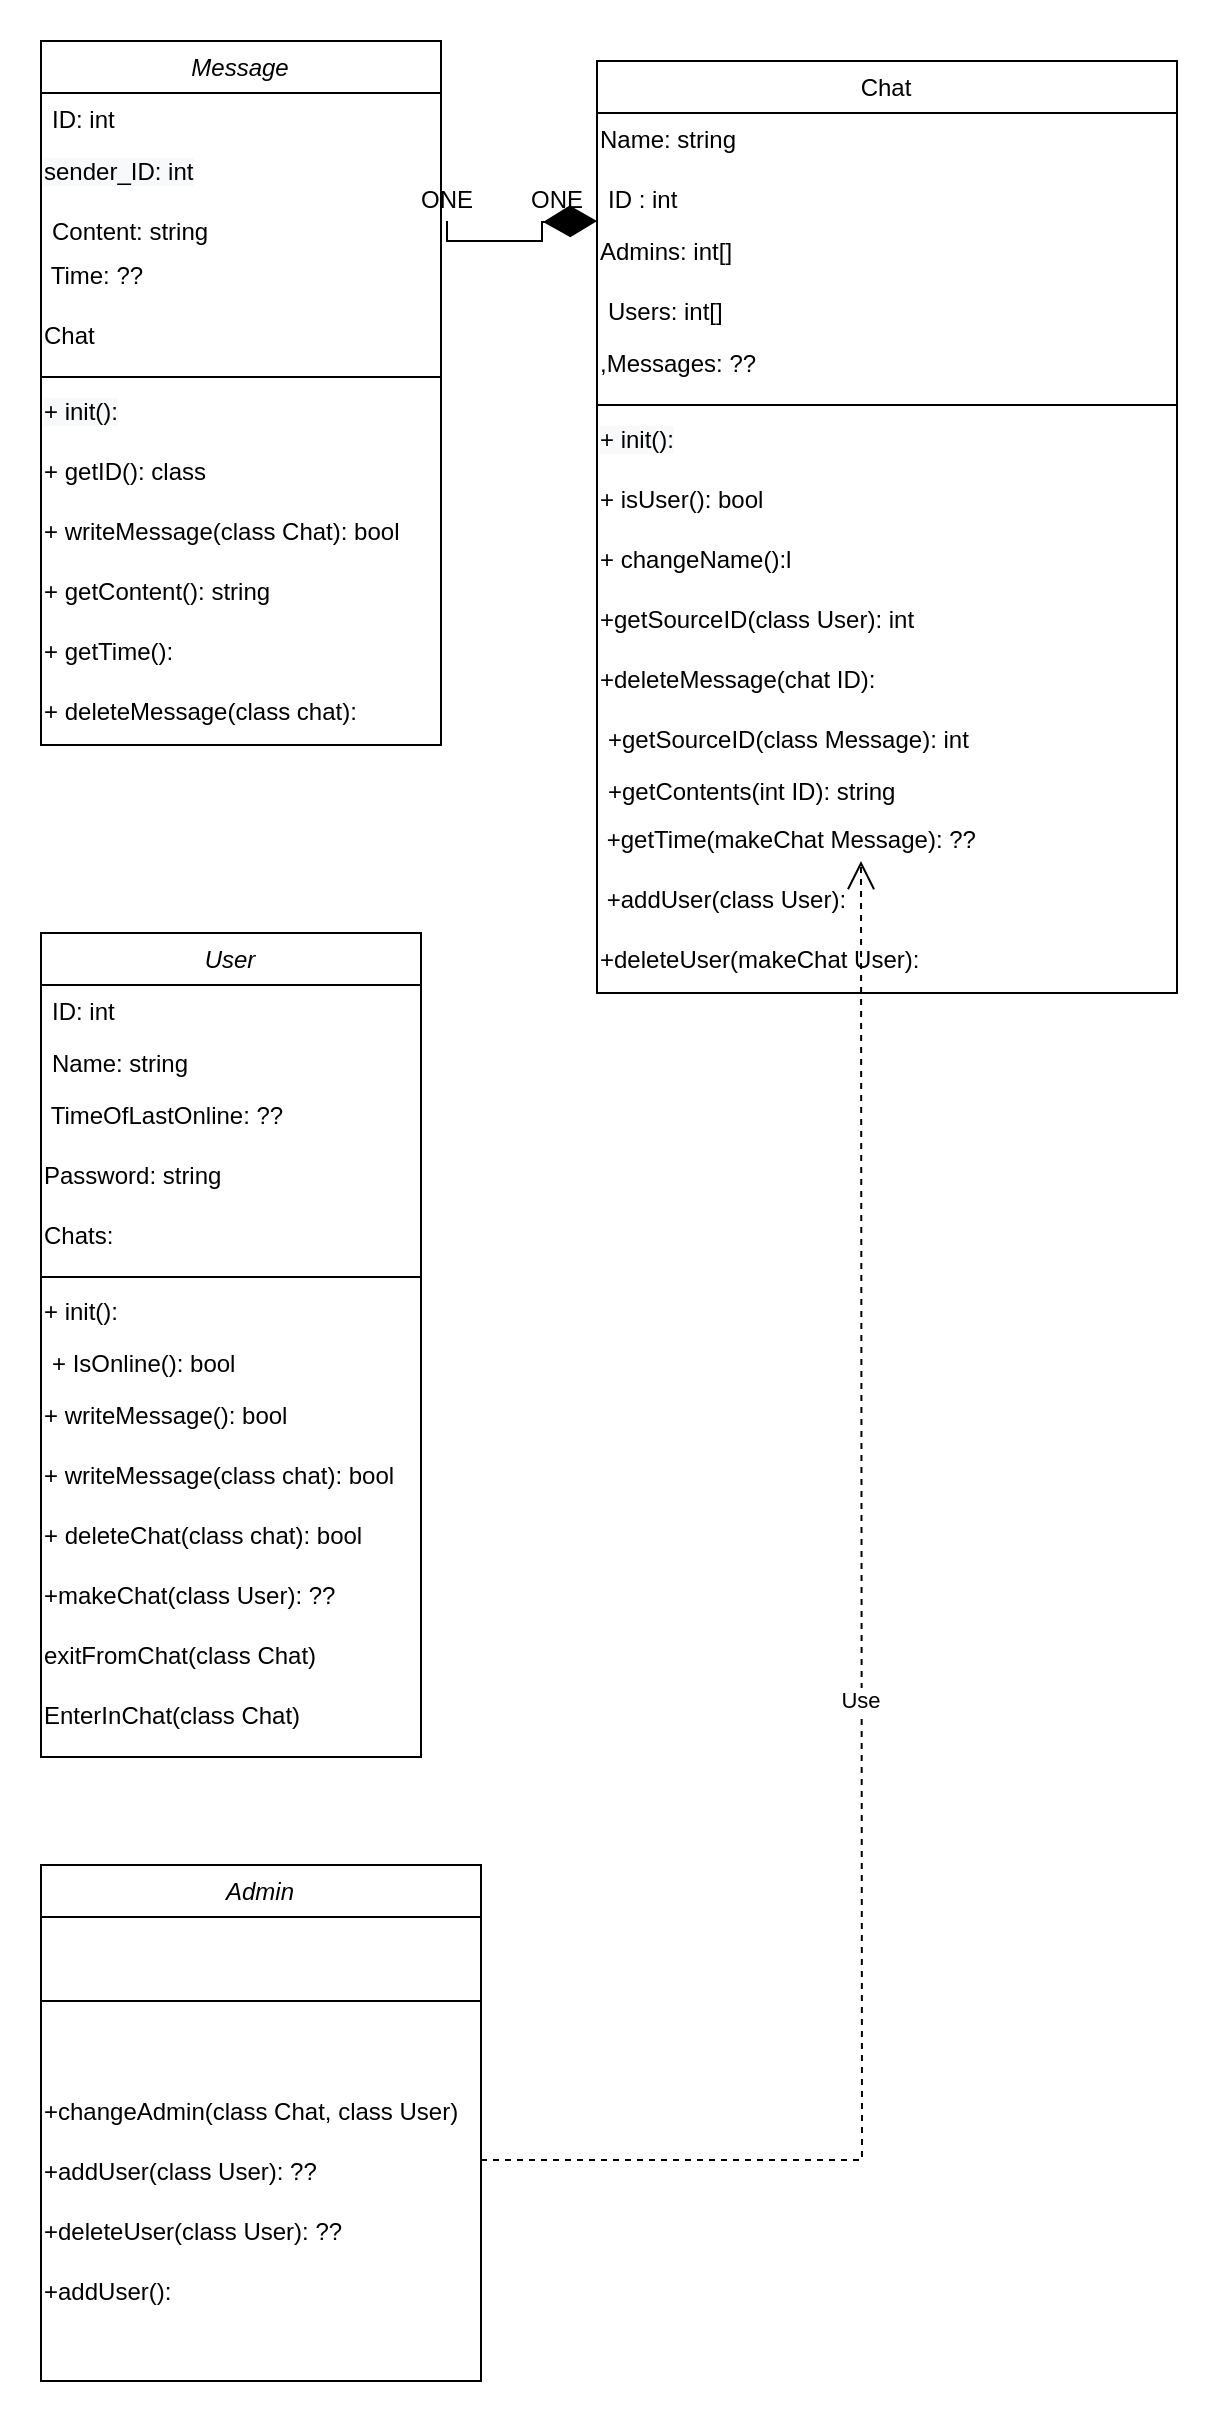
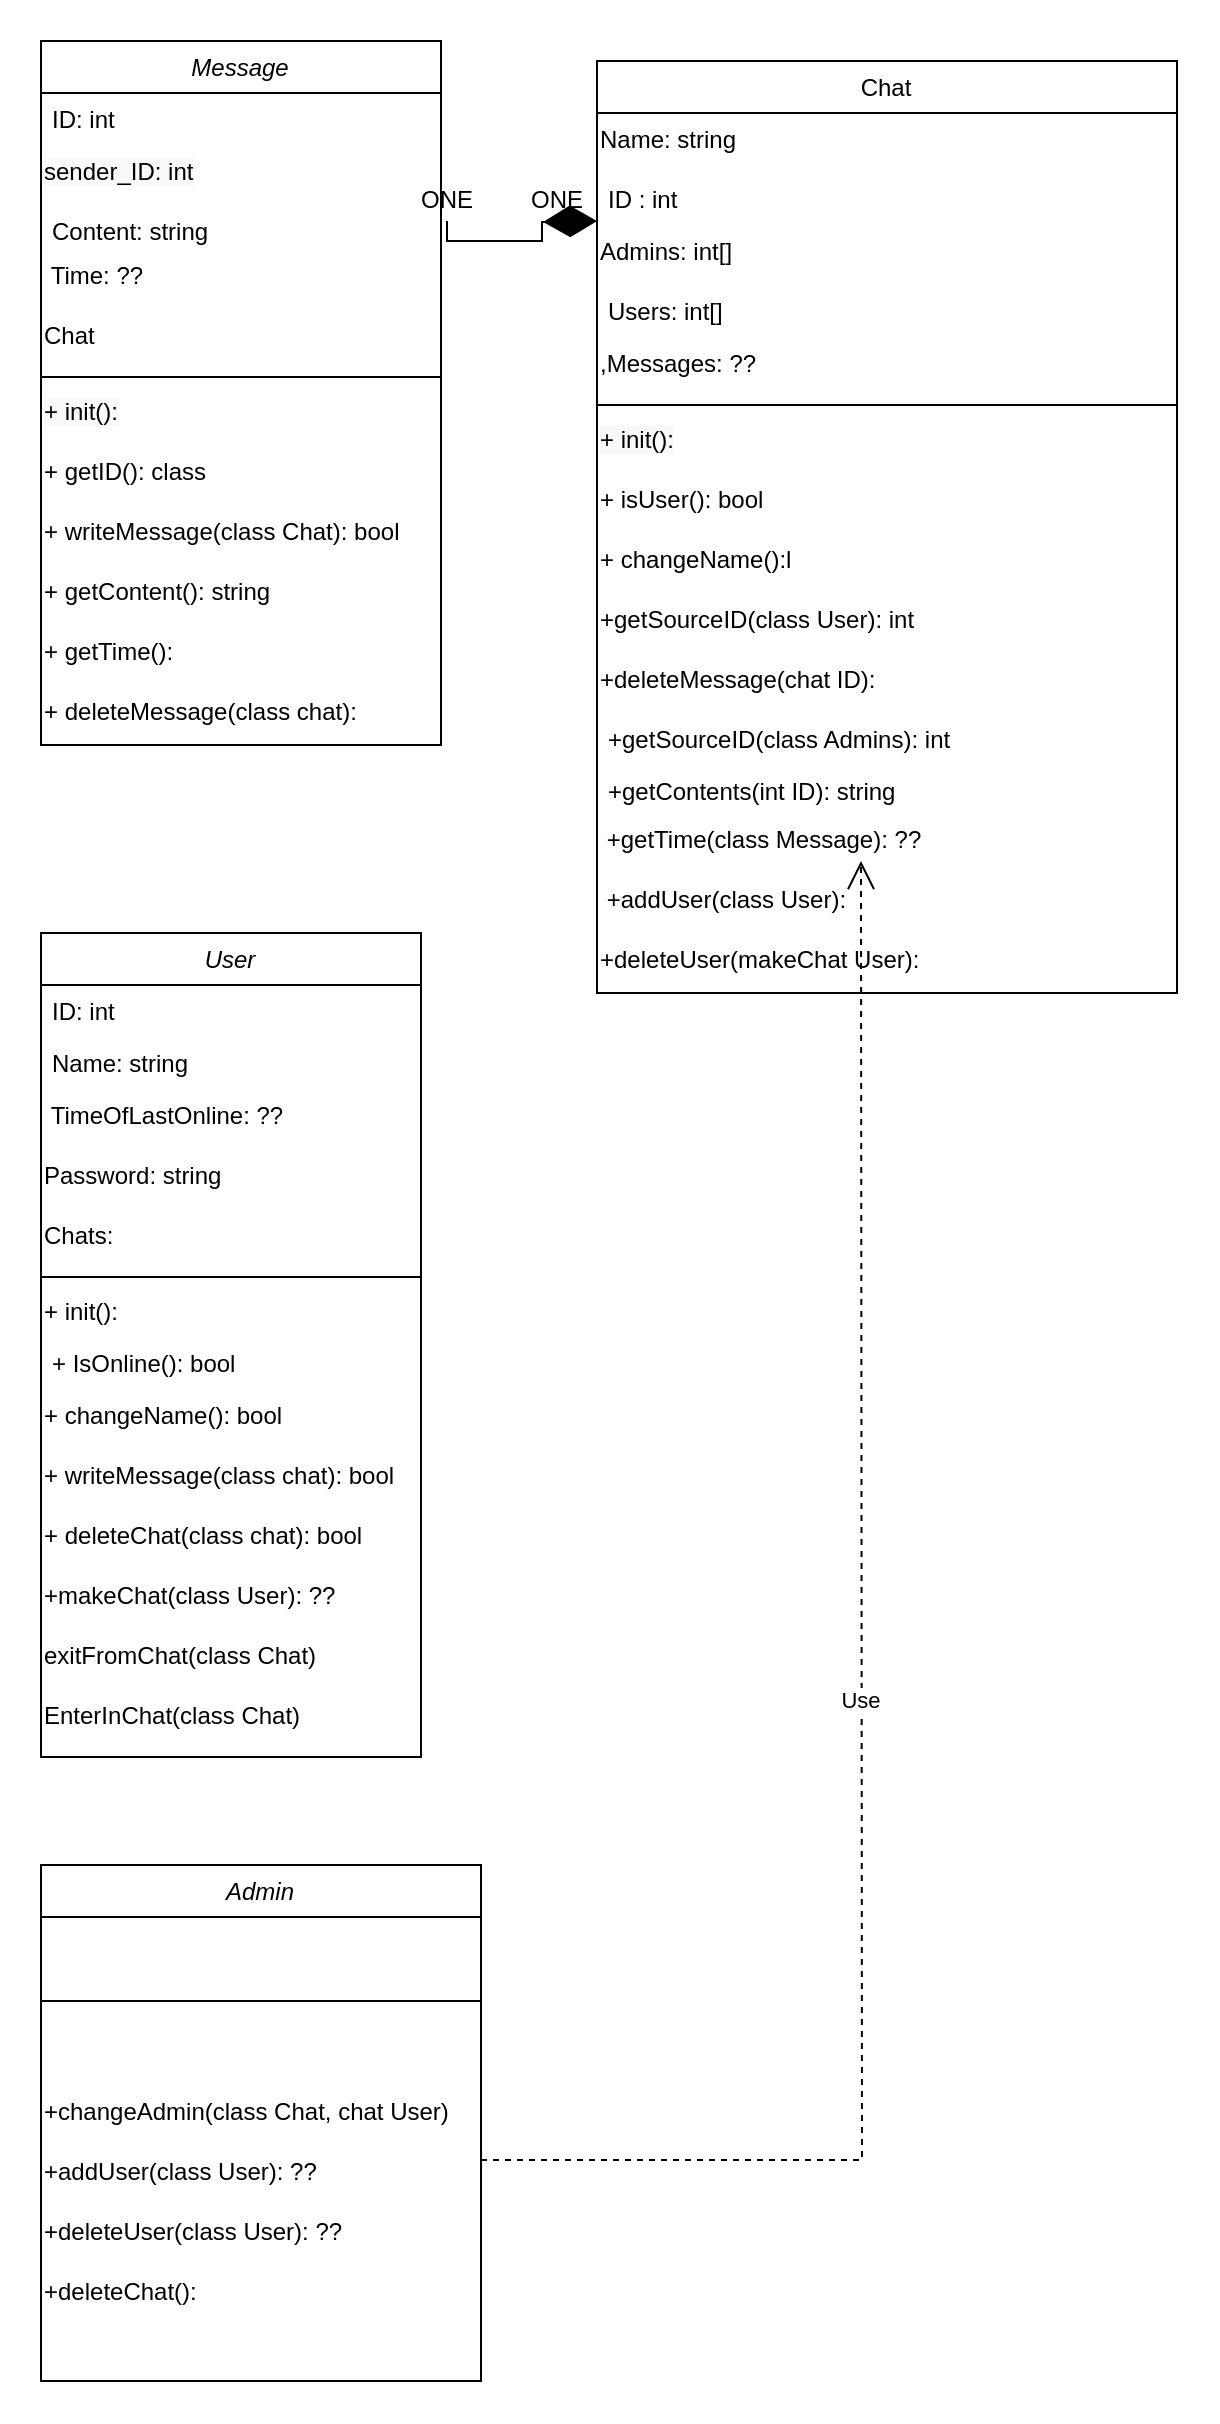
(807, 740) -> (798, 740)
(790, 841) -> (767, 841)
(177, 1417) -> (167, 1417)
(263, 2128) -> (261, 2113)
(116, 2293) -> (133, 2293)
